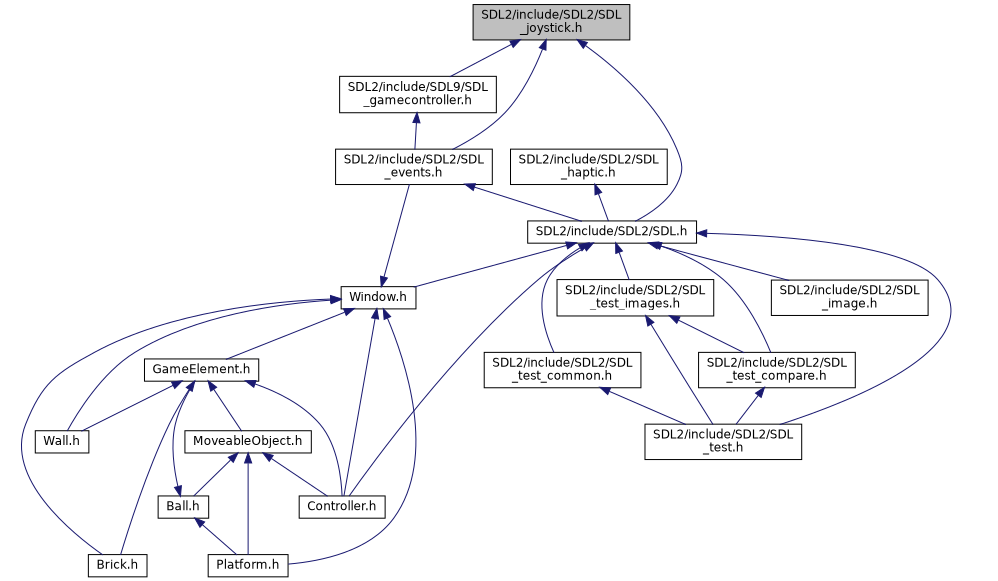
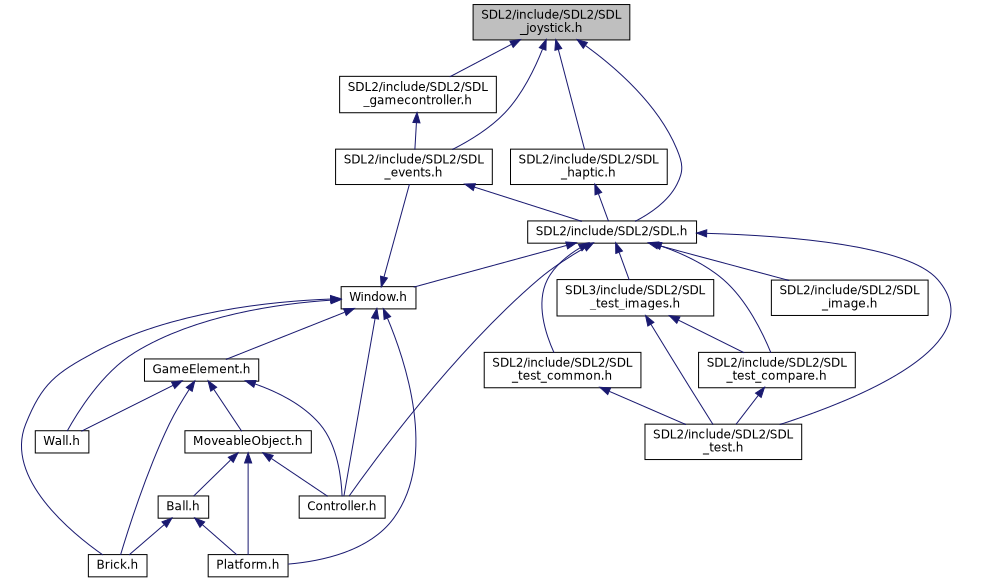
(418, 95) -> (418, 95)
none -> (571, 99)
(635, 298) -> (635, 298)
(174, 431) -> (147, 540)
